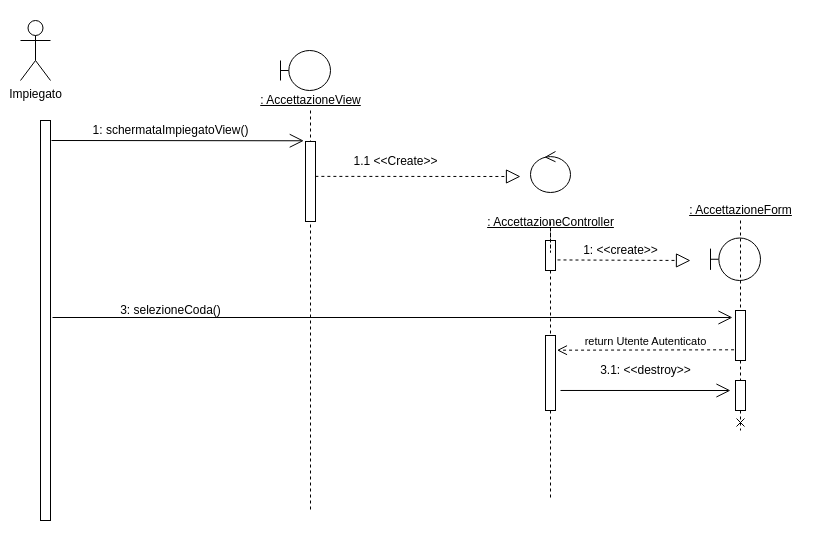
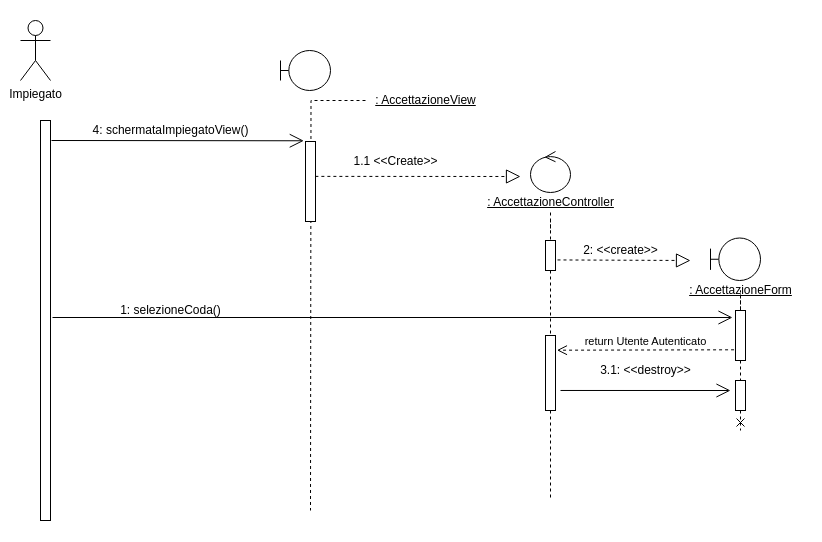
(311, 101) -> (426, 101)
(171, 131) -> (171, 131)
(741, 211) -> (741, 291)
(551, 223) -> (551, 203)
(621, 251) -> (621, 251)
(171, 311) -> (171, 311)
